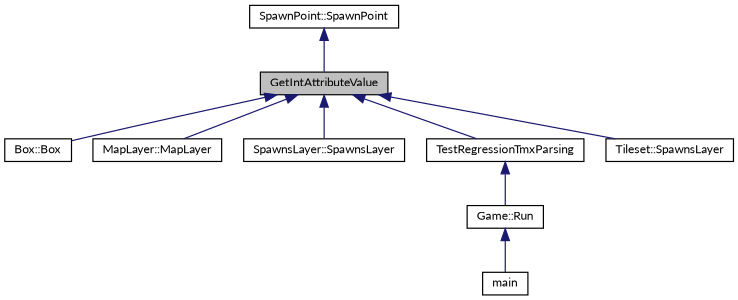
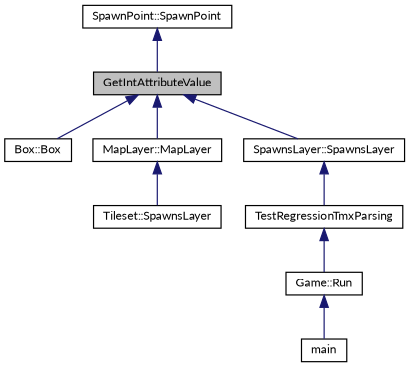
(503, 118) -> (157, 190)
(420, 119) -> (324, 190)
